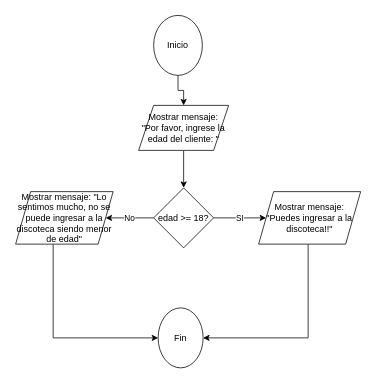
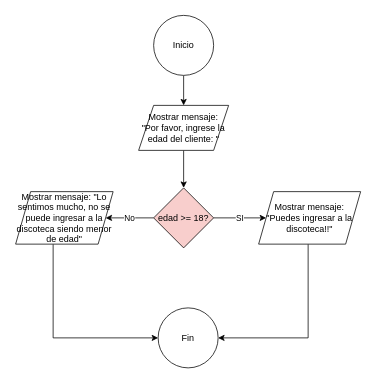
(178, 45) -> (183, 45)
(183, 218) -> (183, 218)
(180, 338) -> (188, 338)
